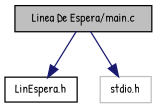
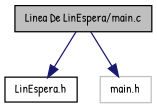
(83, 19) -> (83, 19)
(126, 90) -> (126, 90)
